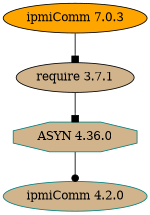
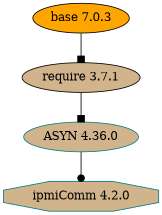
(75, 18) -> (81, 18)
(75, 137) -> (81, 137)
(75, 196) -> (81, 196)
